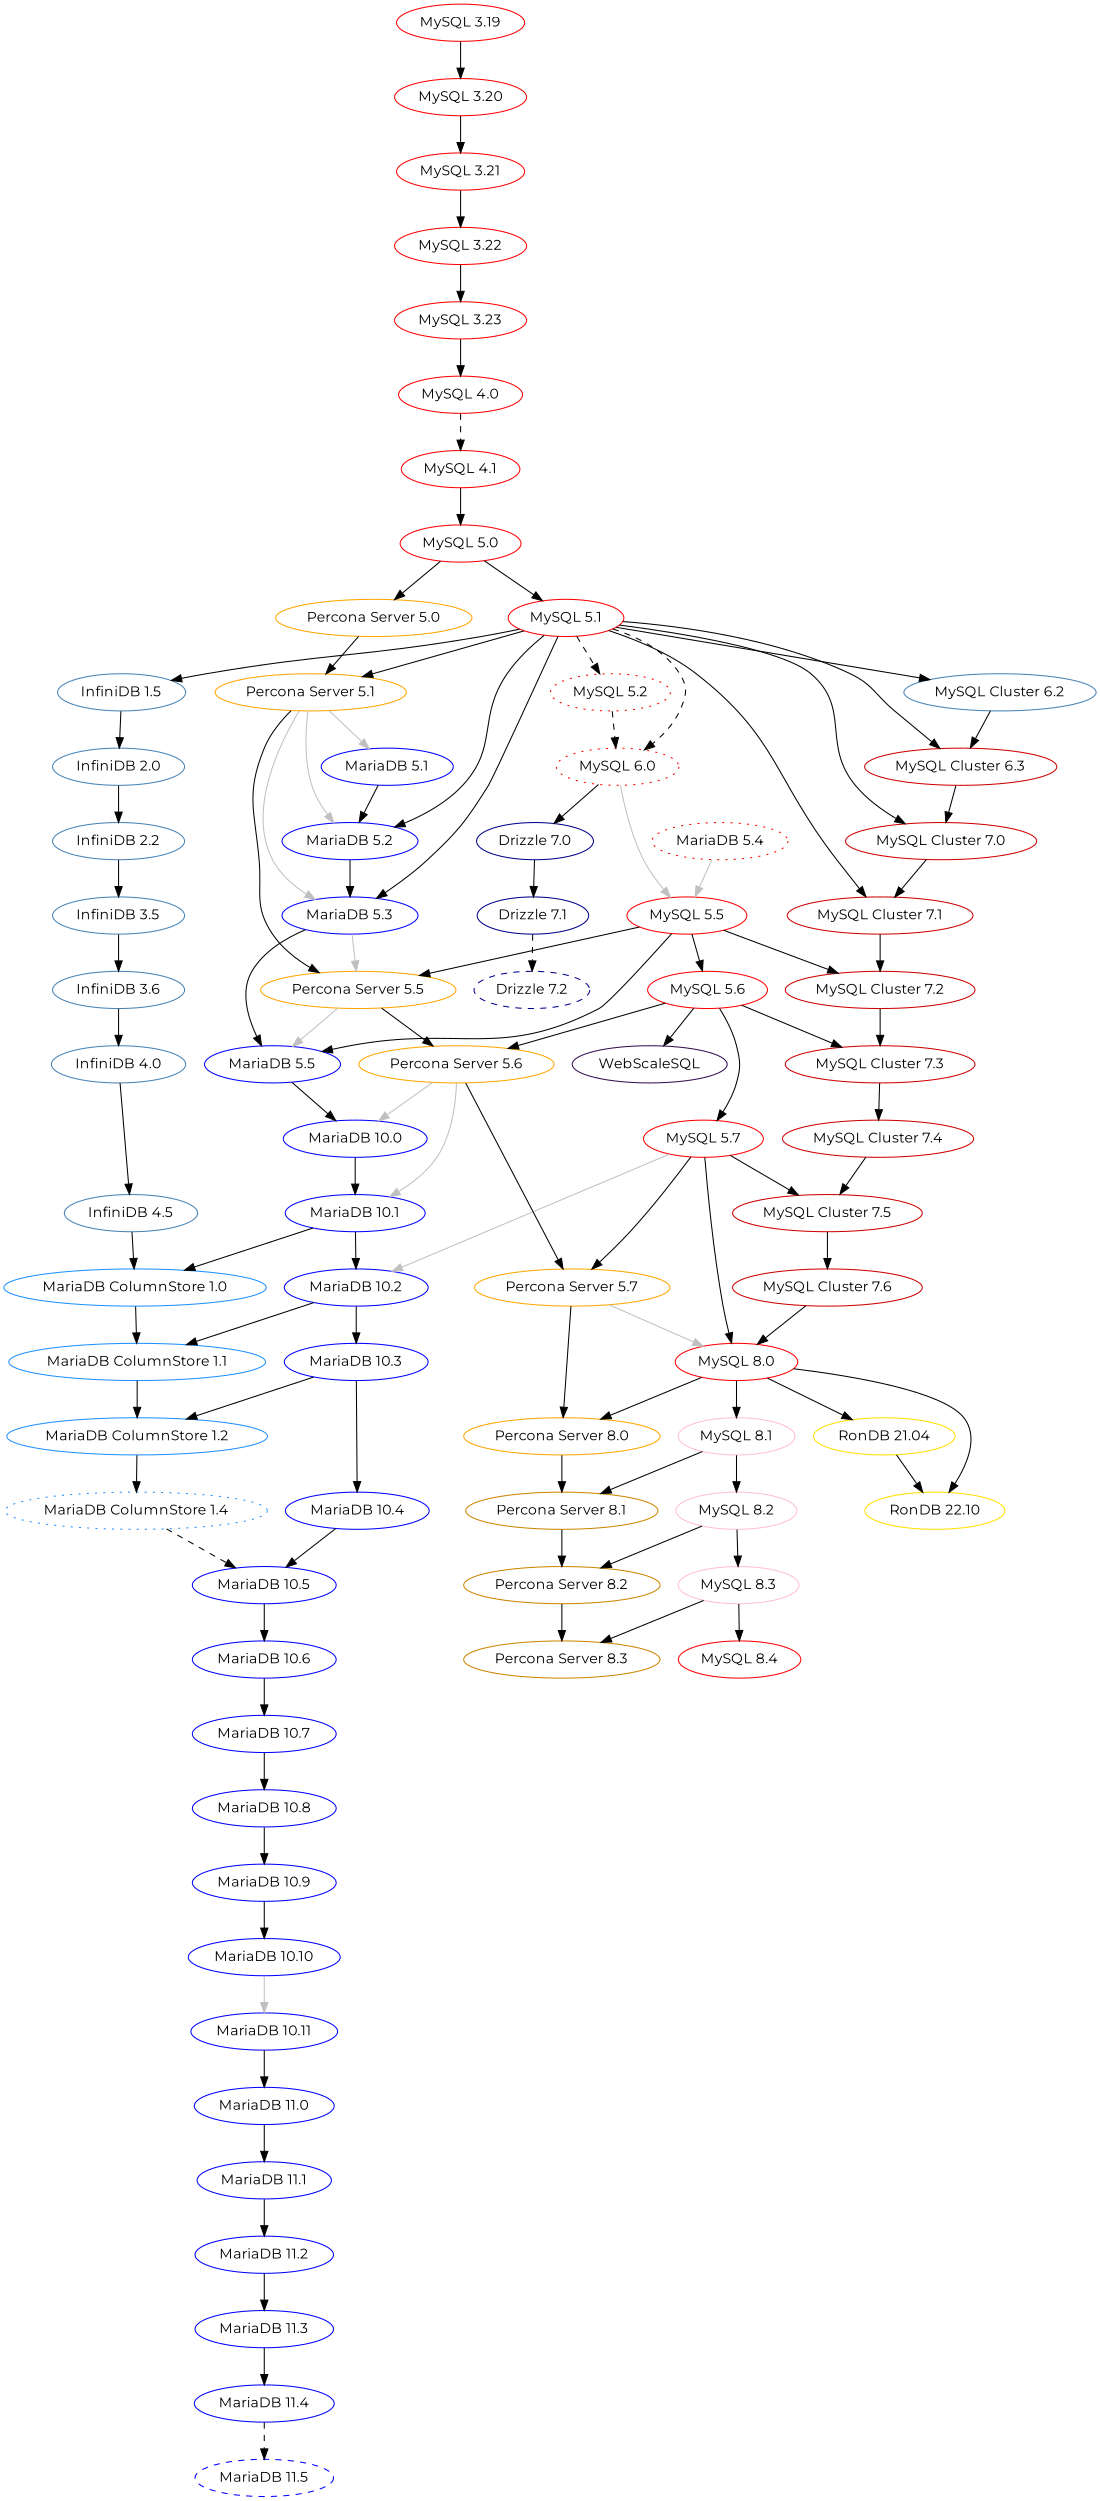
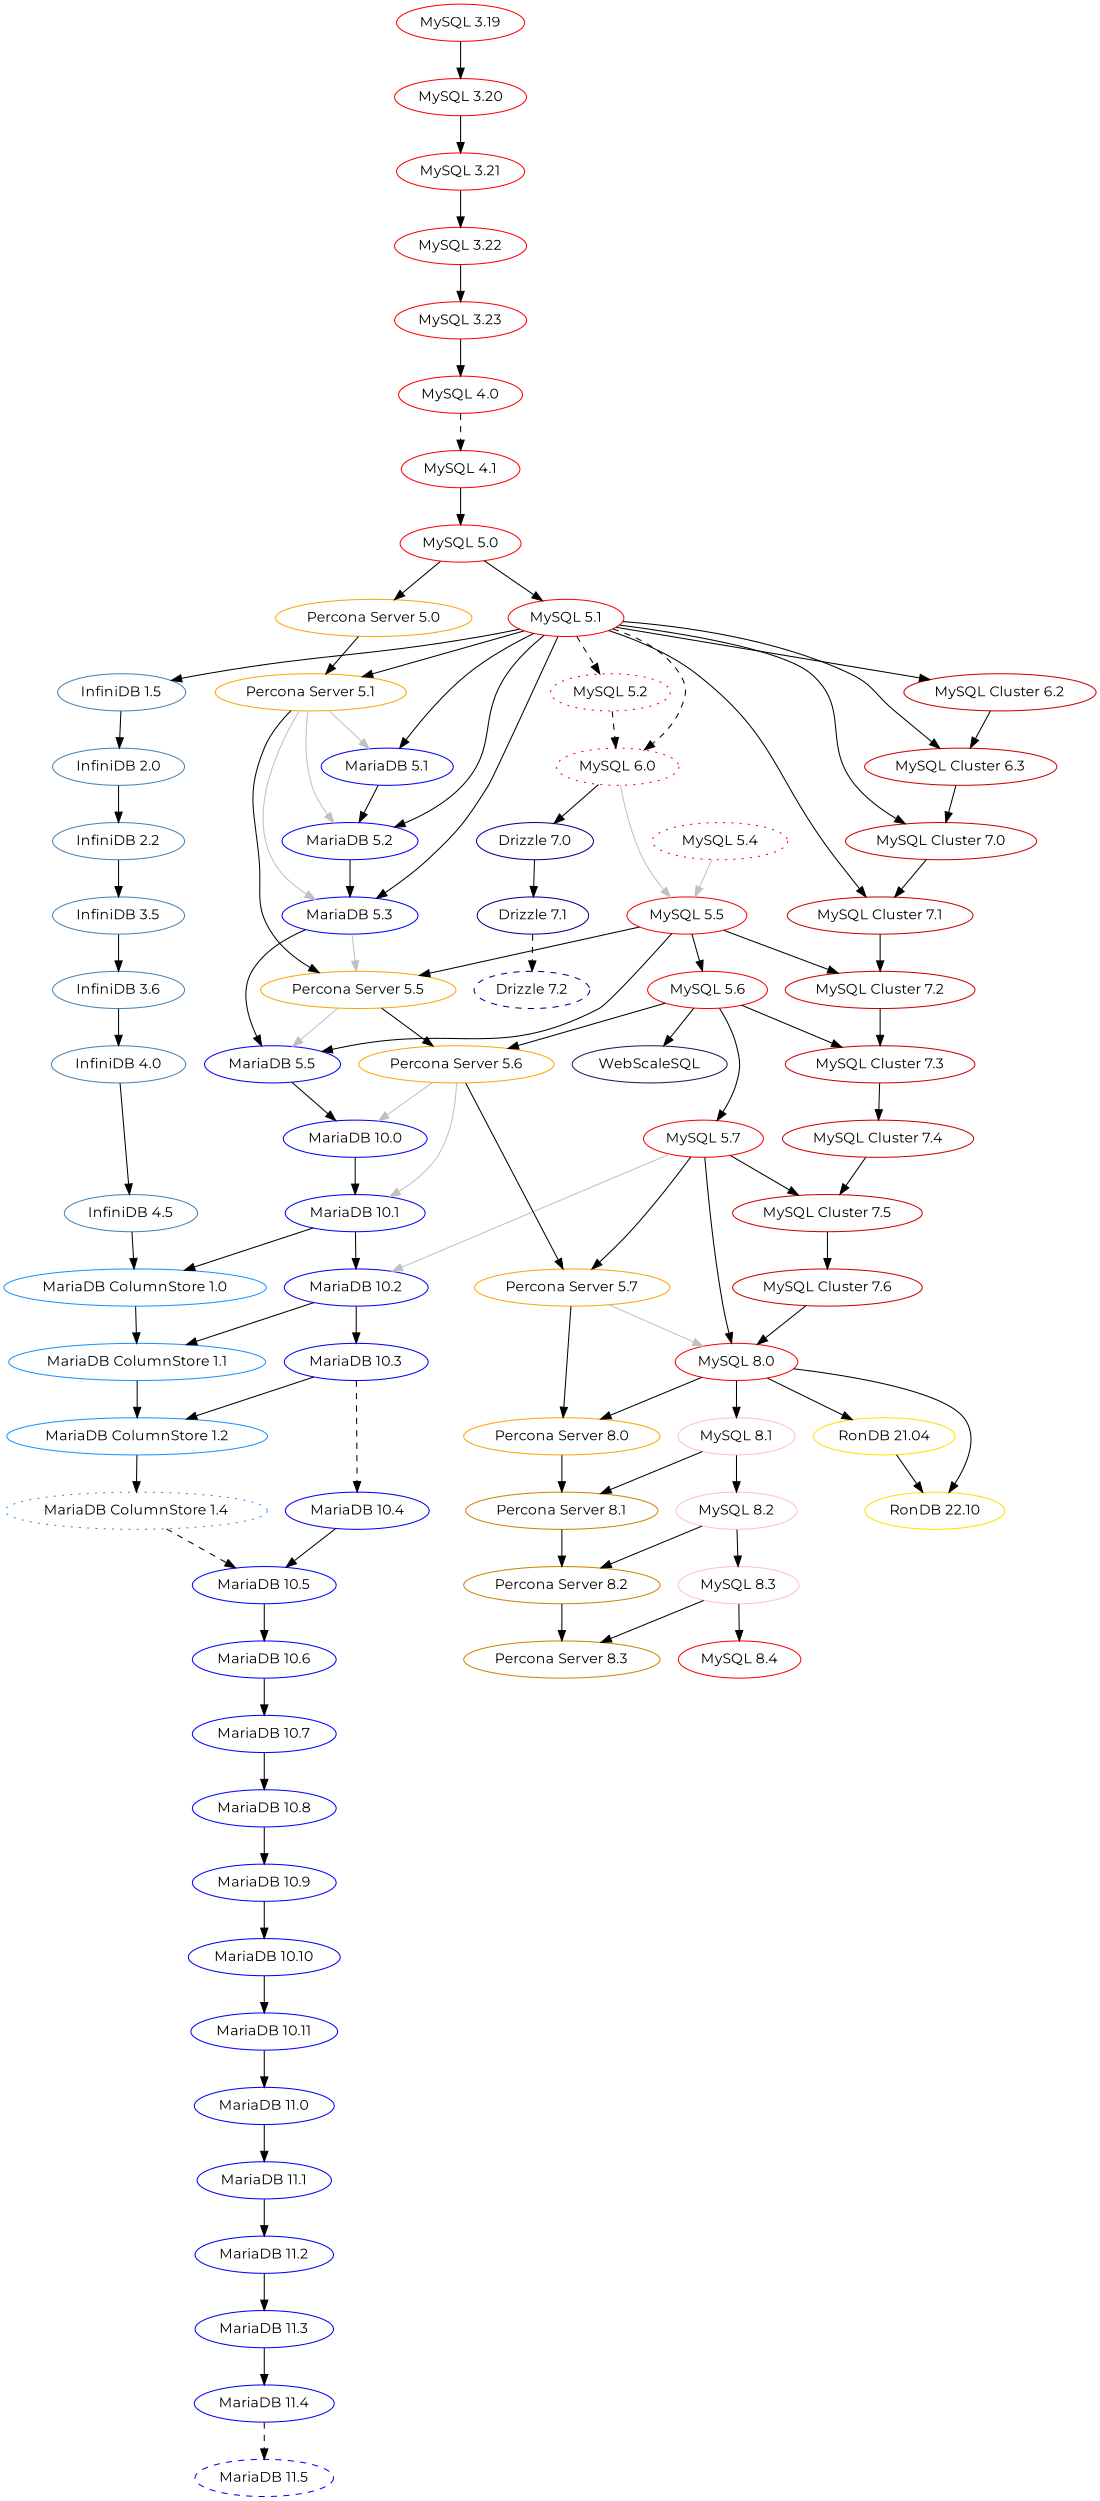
none -> (463, 678)
(1000, 692) -> (1000, 692)
(720, 841) -> (720, 841)
(357, 1431) -> (357, 1431)
(264, 1989) -> (264, 1989)
